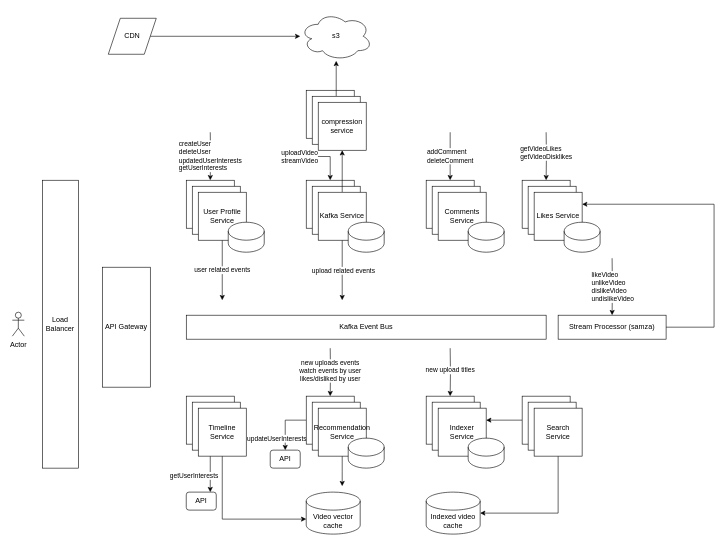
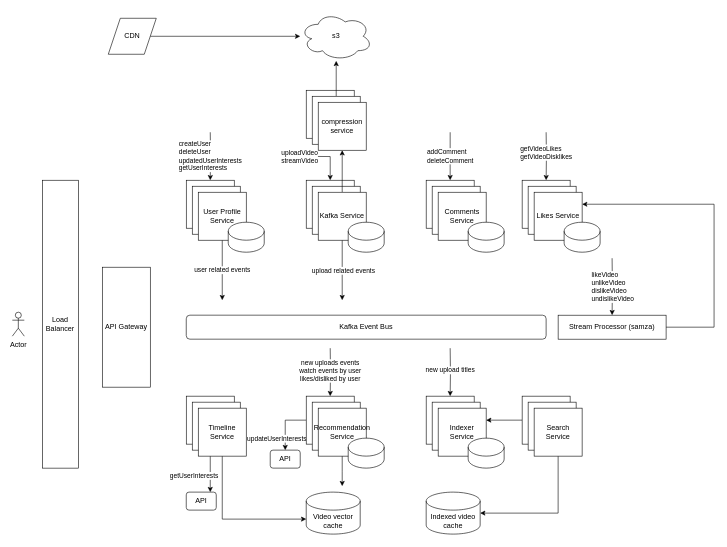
(366, 327) -> (366, 327)
